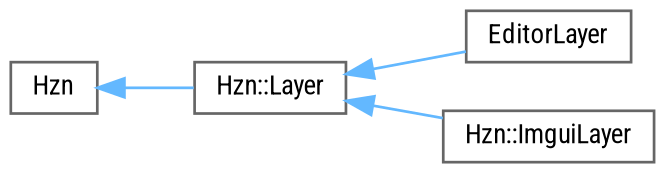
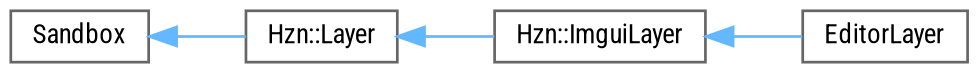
(420, 60) -> (768, 36)
(54, 88) -> (80, 36)
